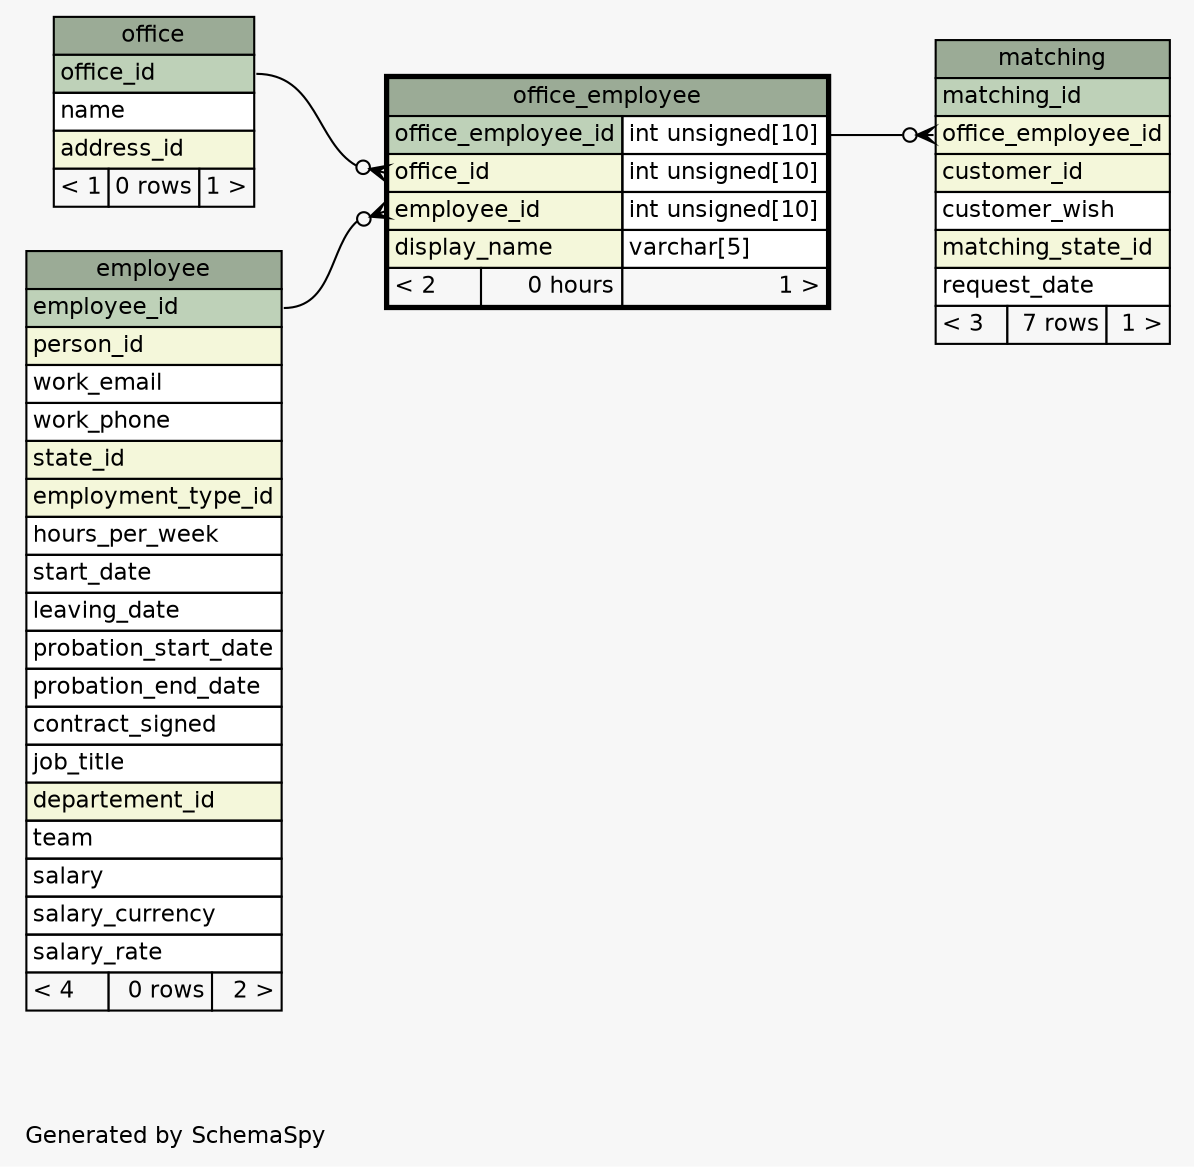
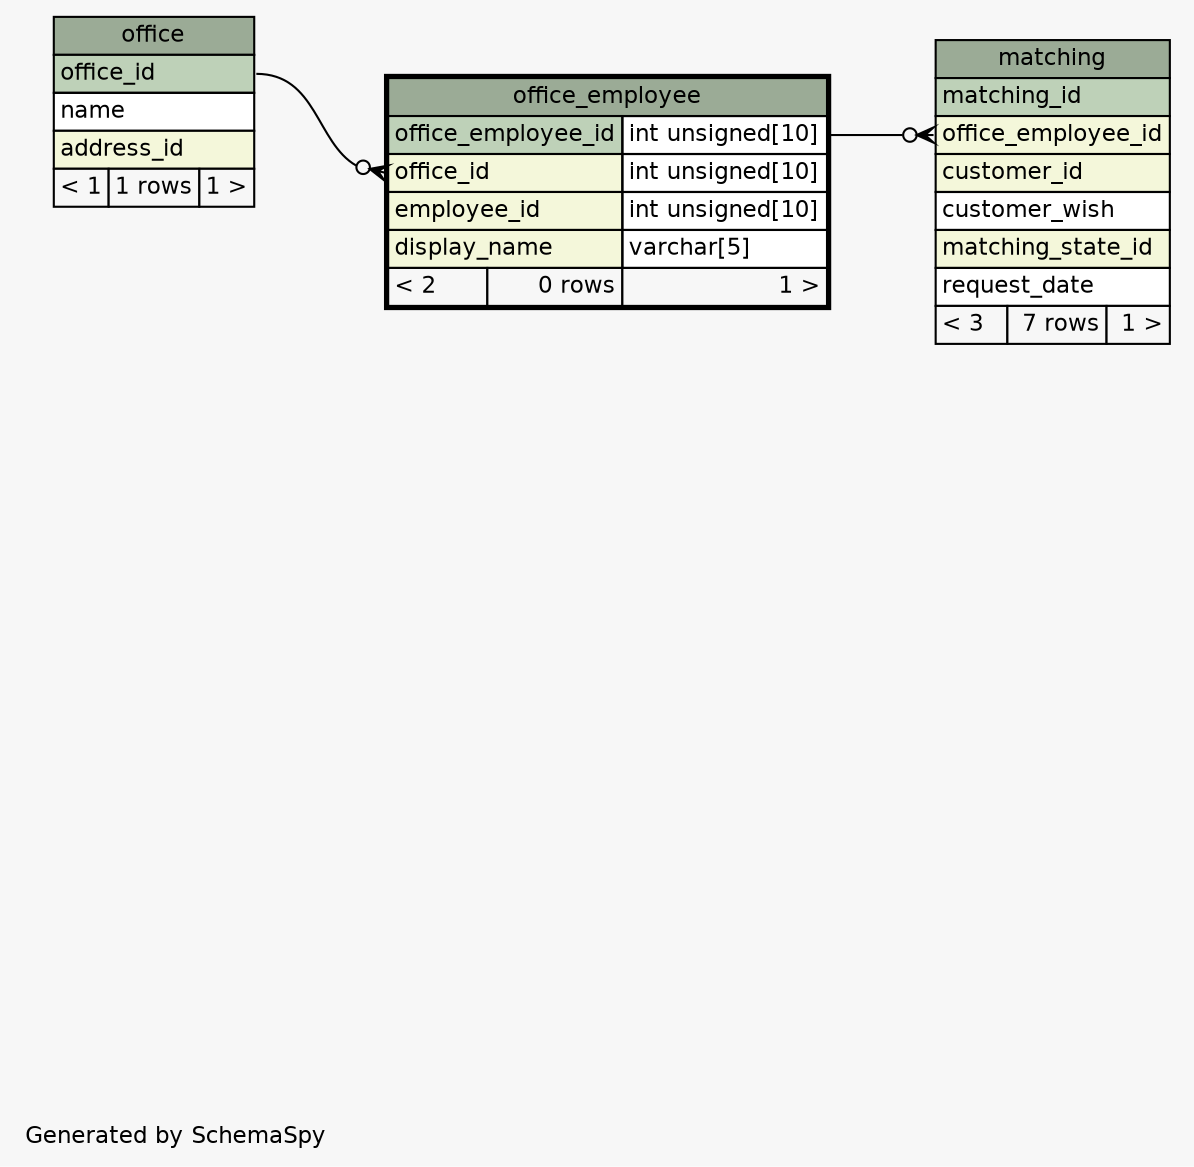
(154, 187) -> (154, 187)
(572, 286) -> (577, 286)
(153, 631) -> none
